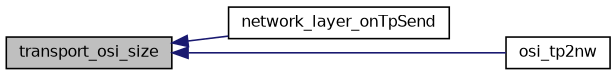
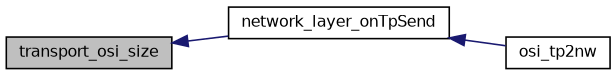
(347, 53) -> (485, 43)
